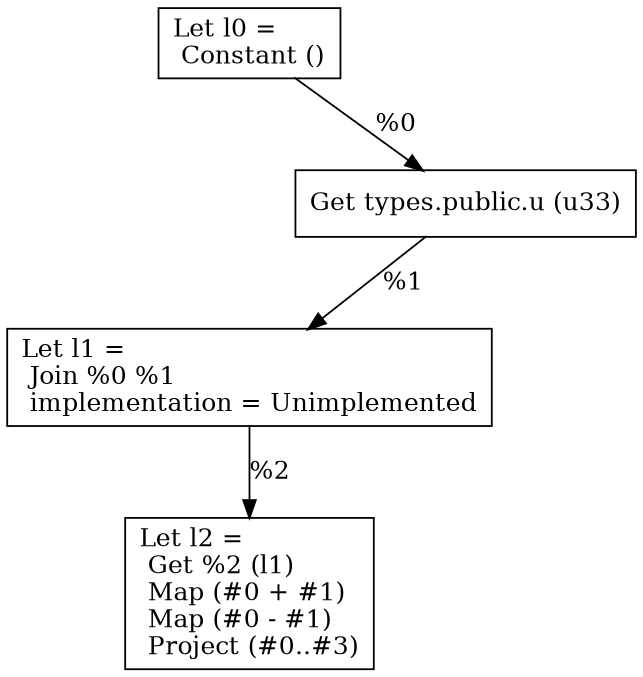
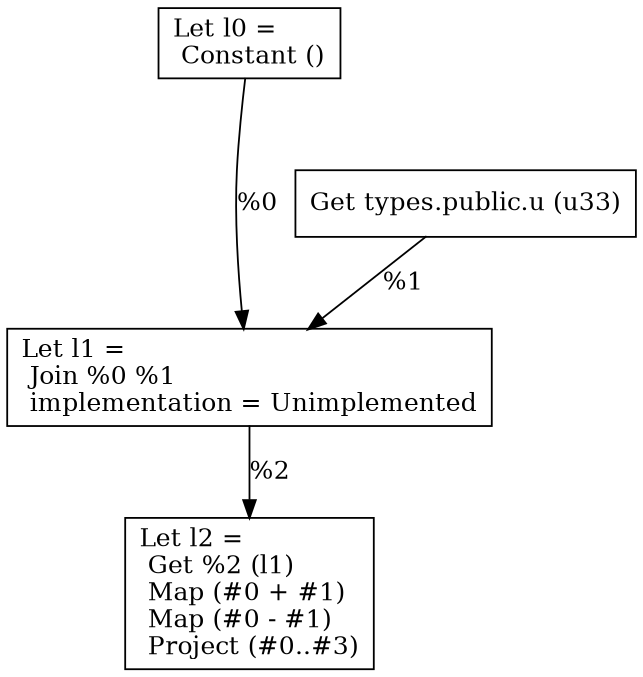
(351, 119) -> (236, 194)
